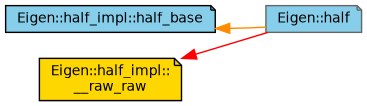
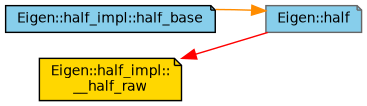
(248, 28) -> (233, 10)
(110, 79) -> (110, 79)
